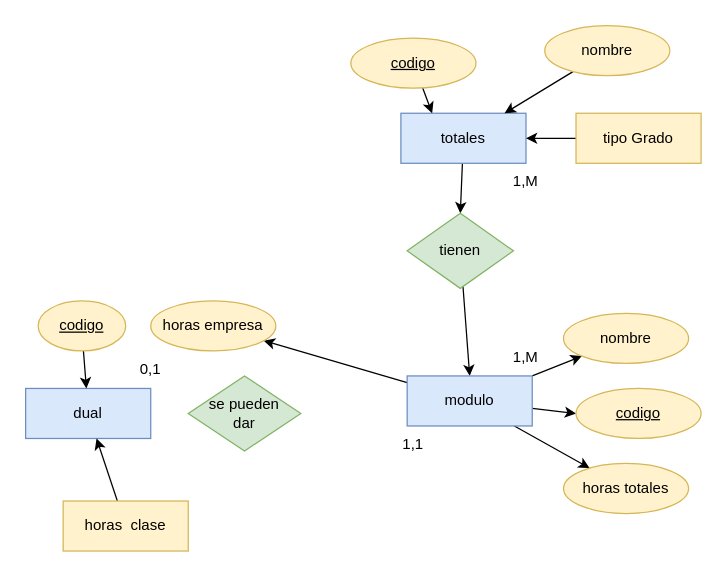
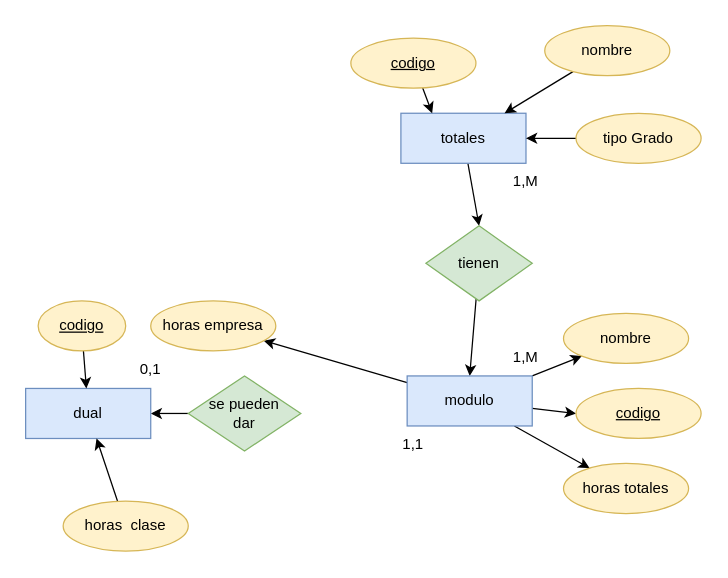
(638, 138) -> (638, 138)
(460, 251) -> (479, 263)
none -> (174, 413)
(126, 526) -> (126, 526)
